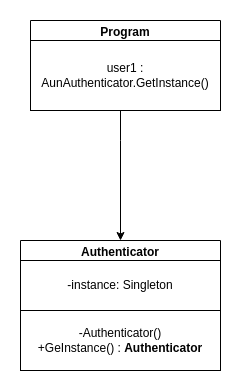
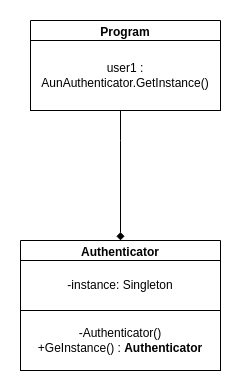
(121, 232) -> (121, 232)
